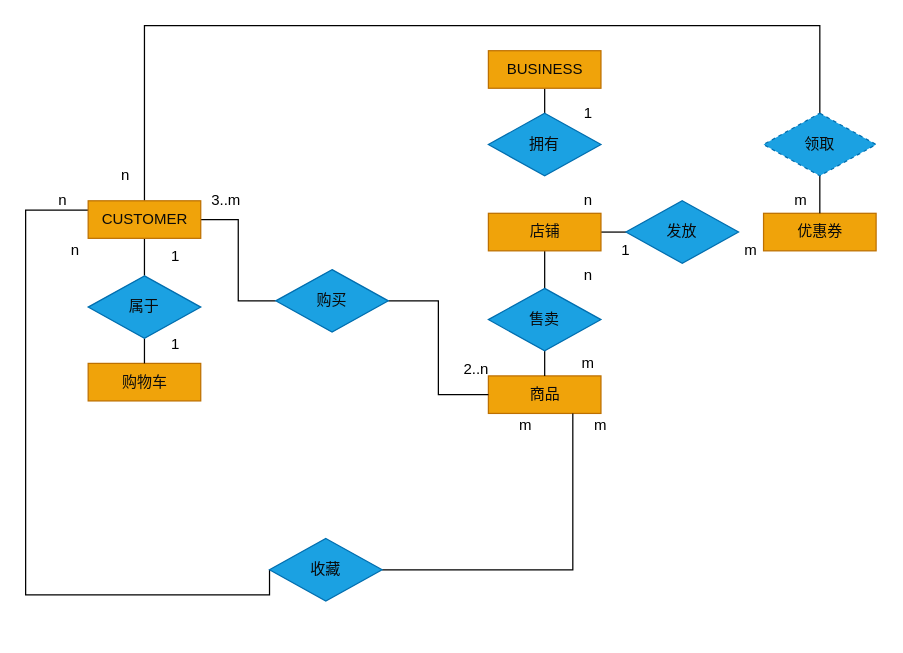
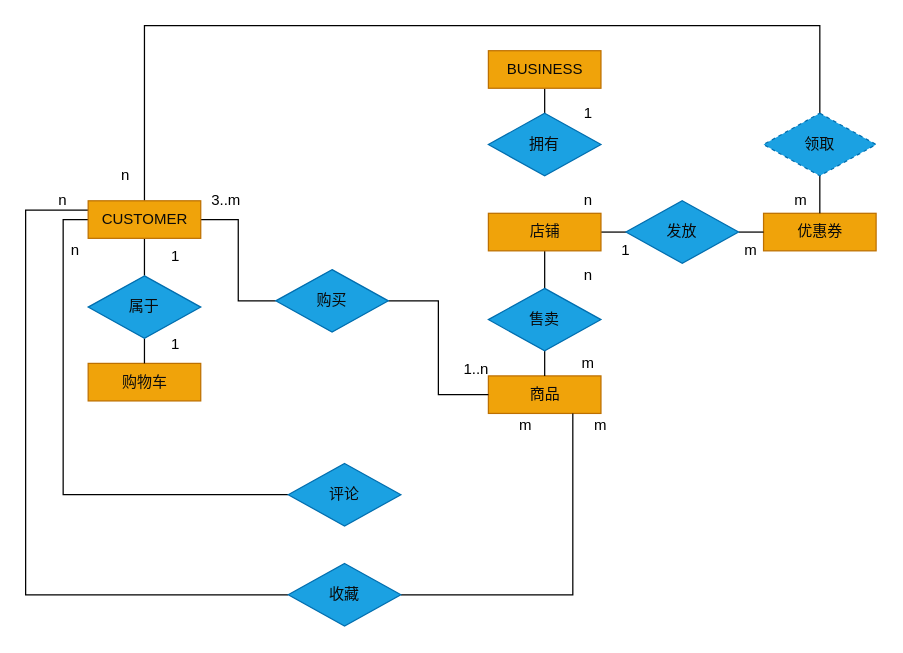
none -> (750, 232)
(476, 369) -> (476, 369)
none -> (63, 456)
none -> (344, 494)
(326, 569) -> (344, 594)
